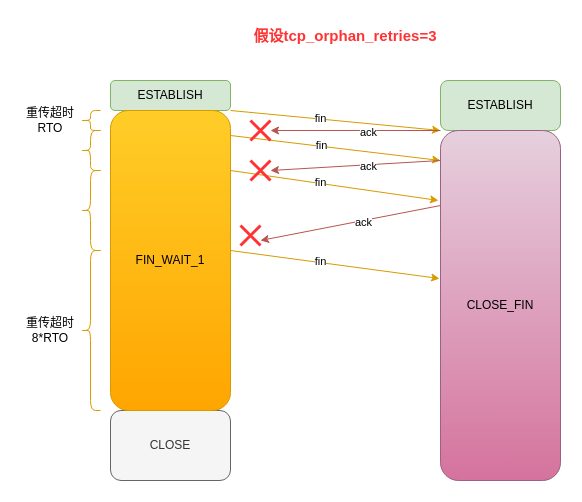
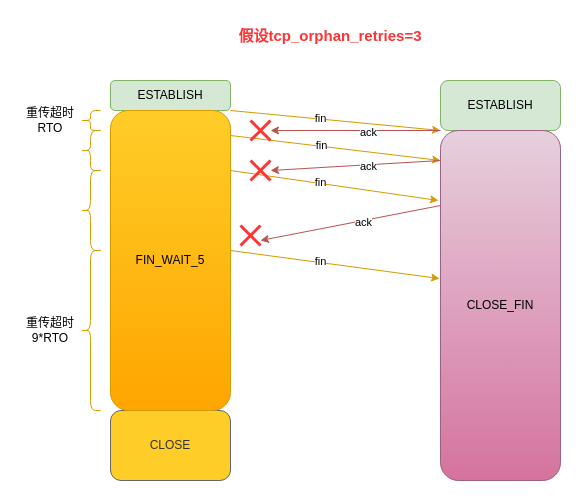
(346, 36) -> (331, 36)
(171, 261) -> (171, 261)
(51, 331) -> (51, 331)
(171, 446) -> (171, 446)
